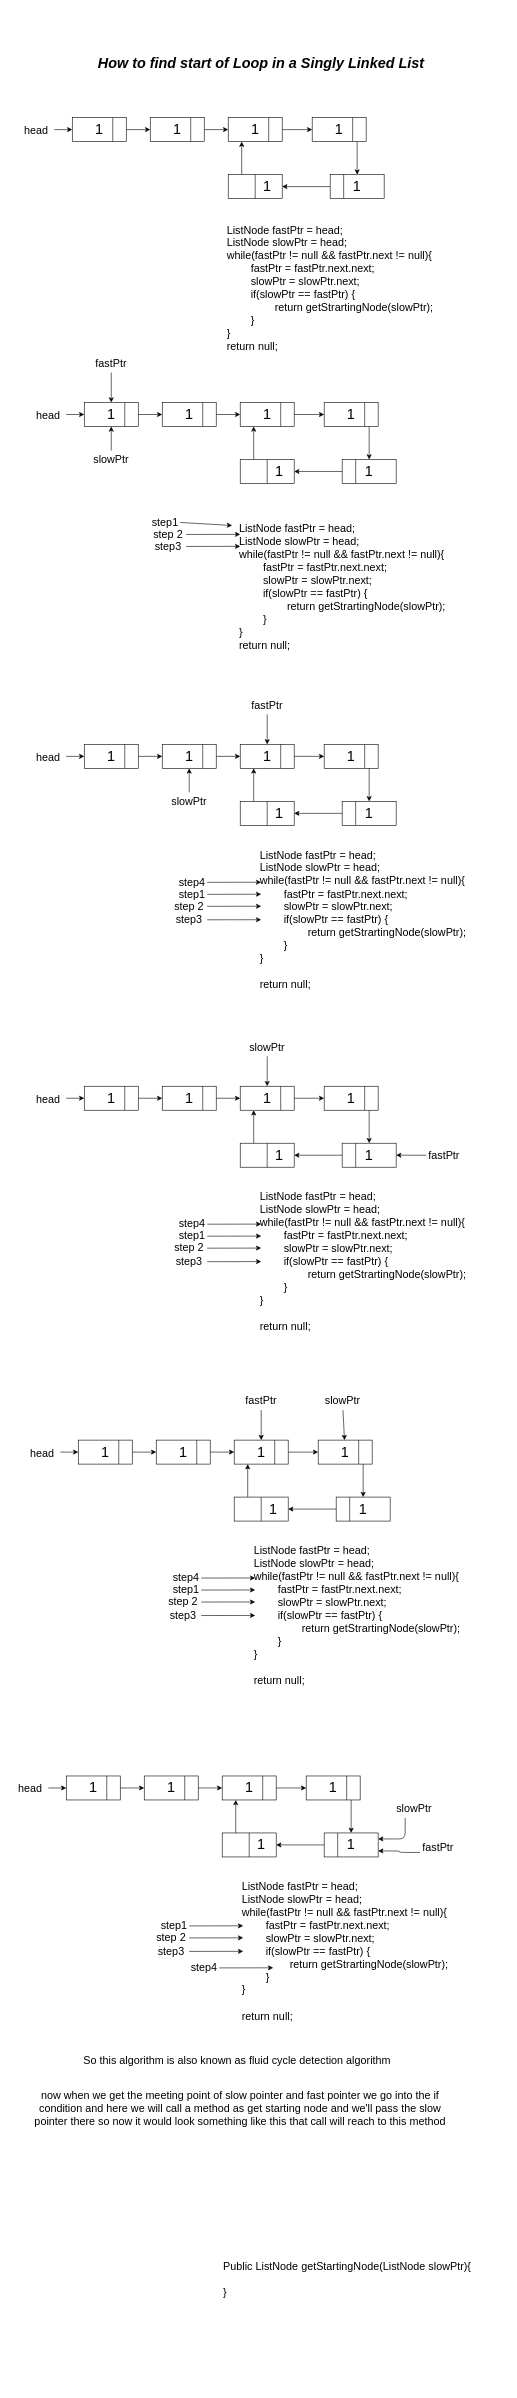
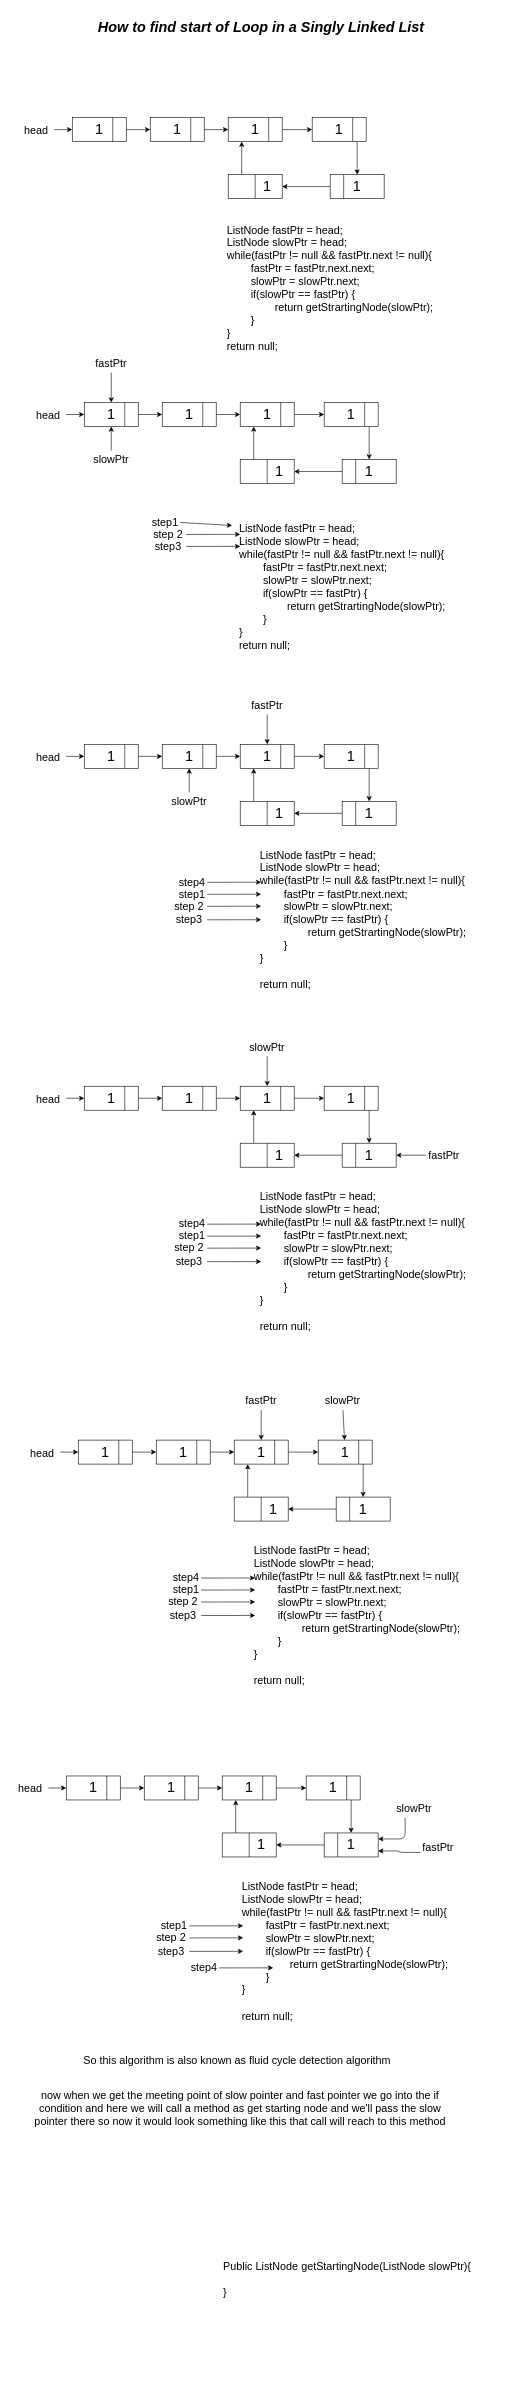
(261, 63) -> (261, 27)
